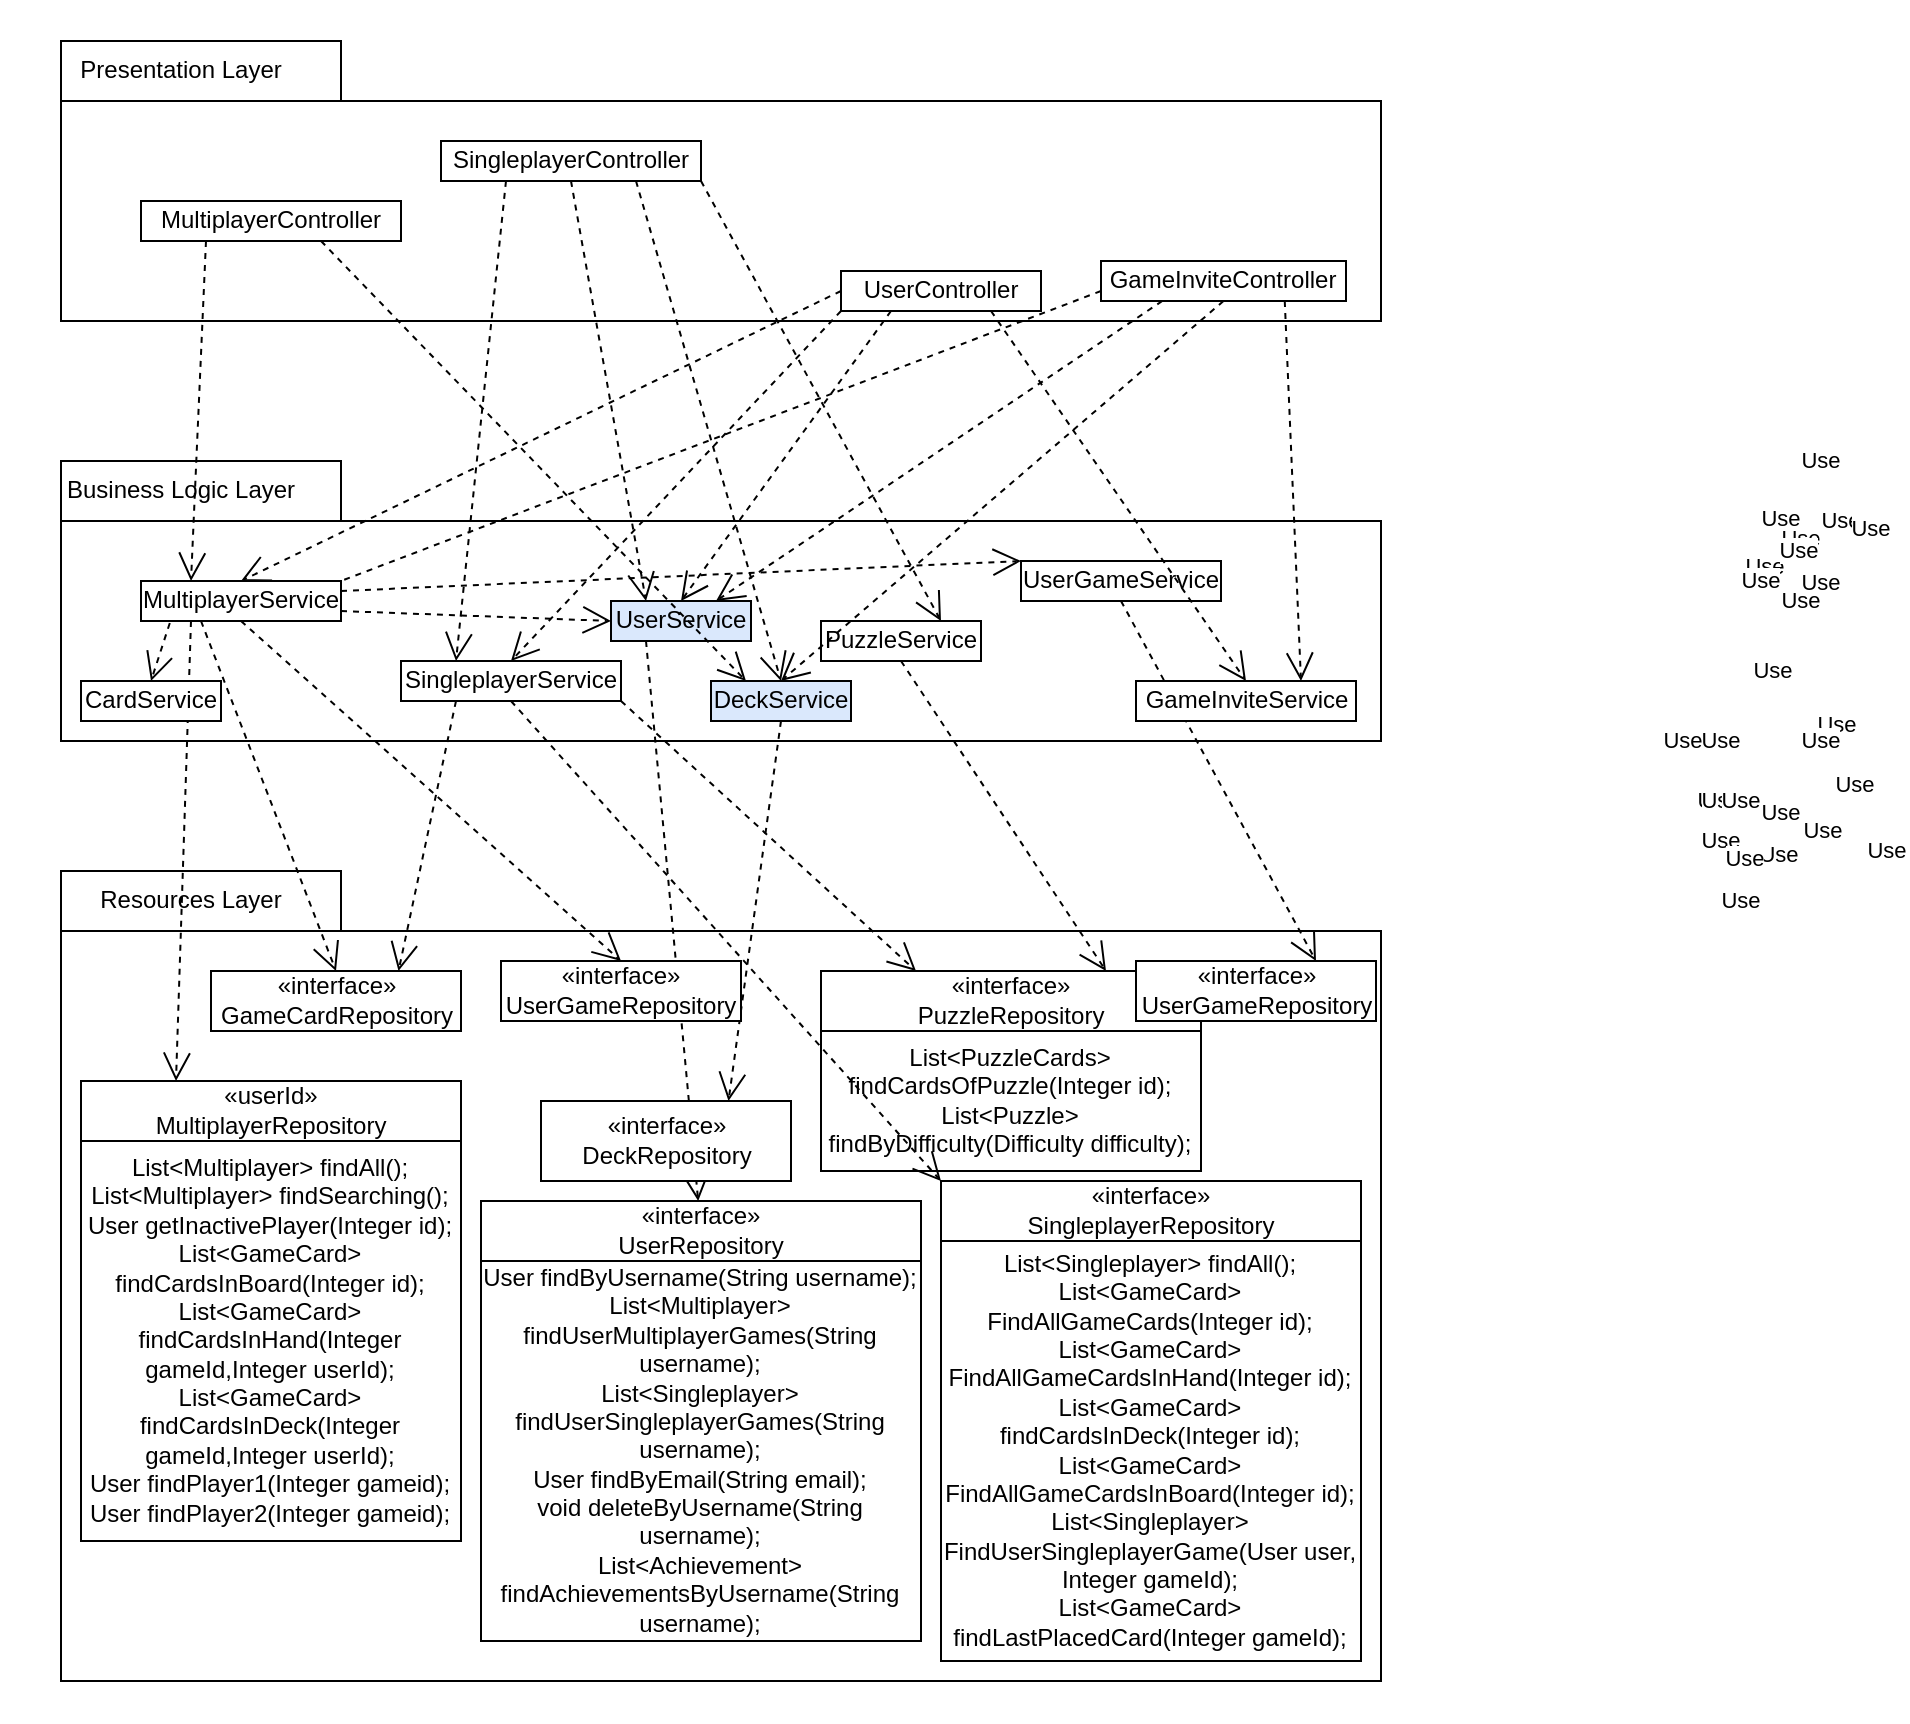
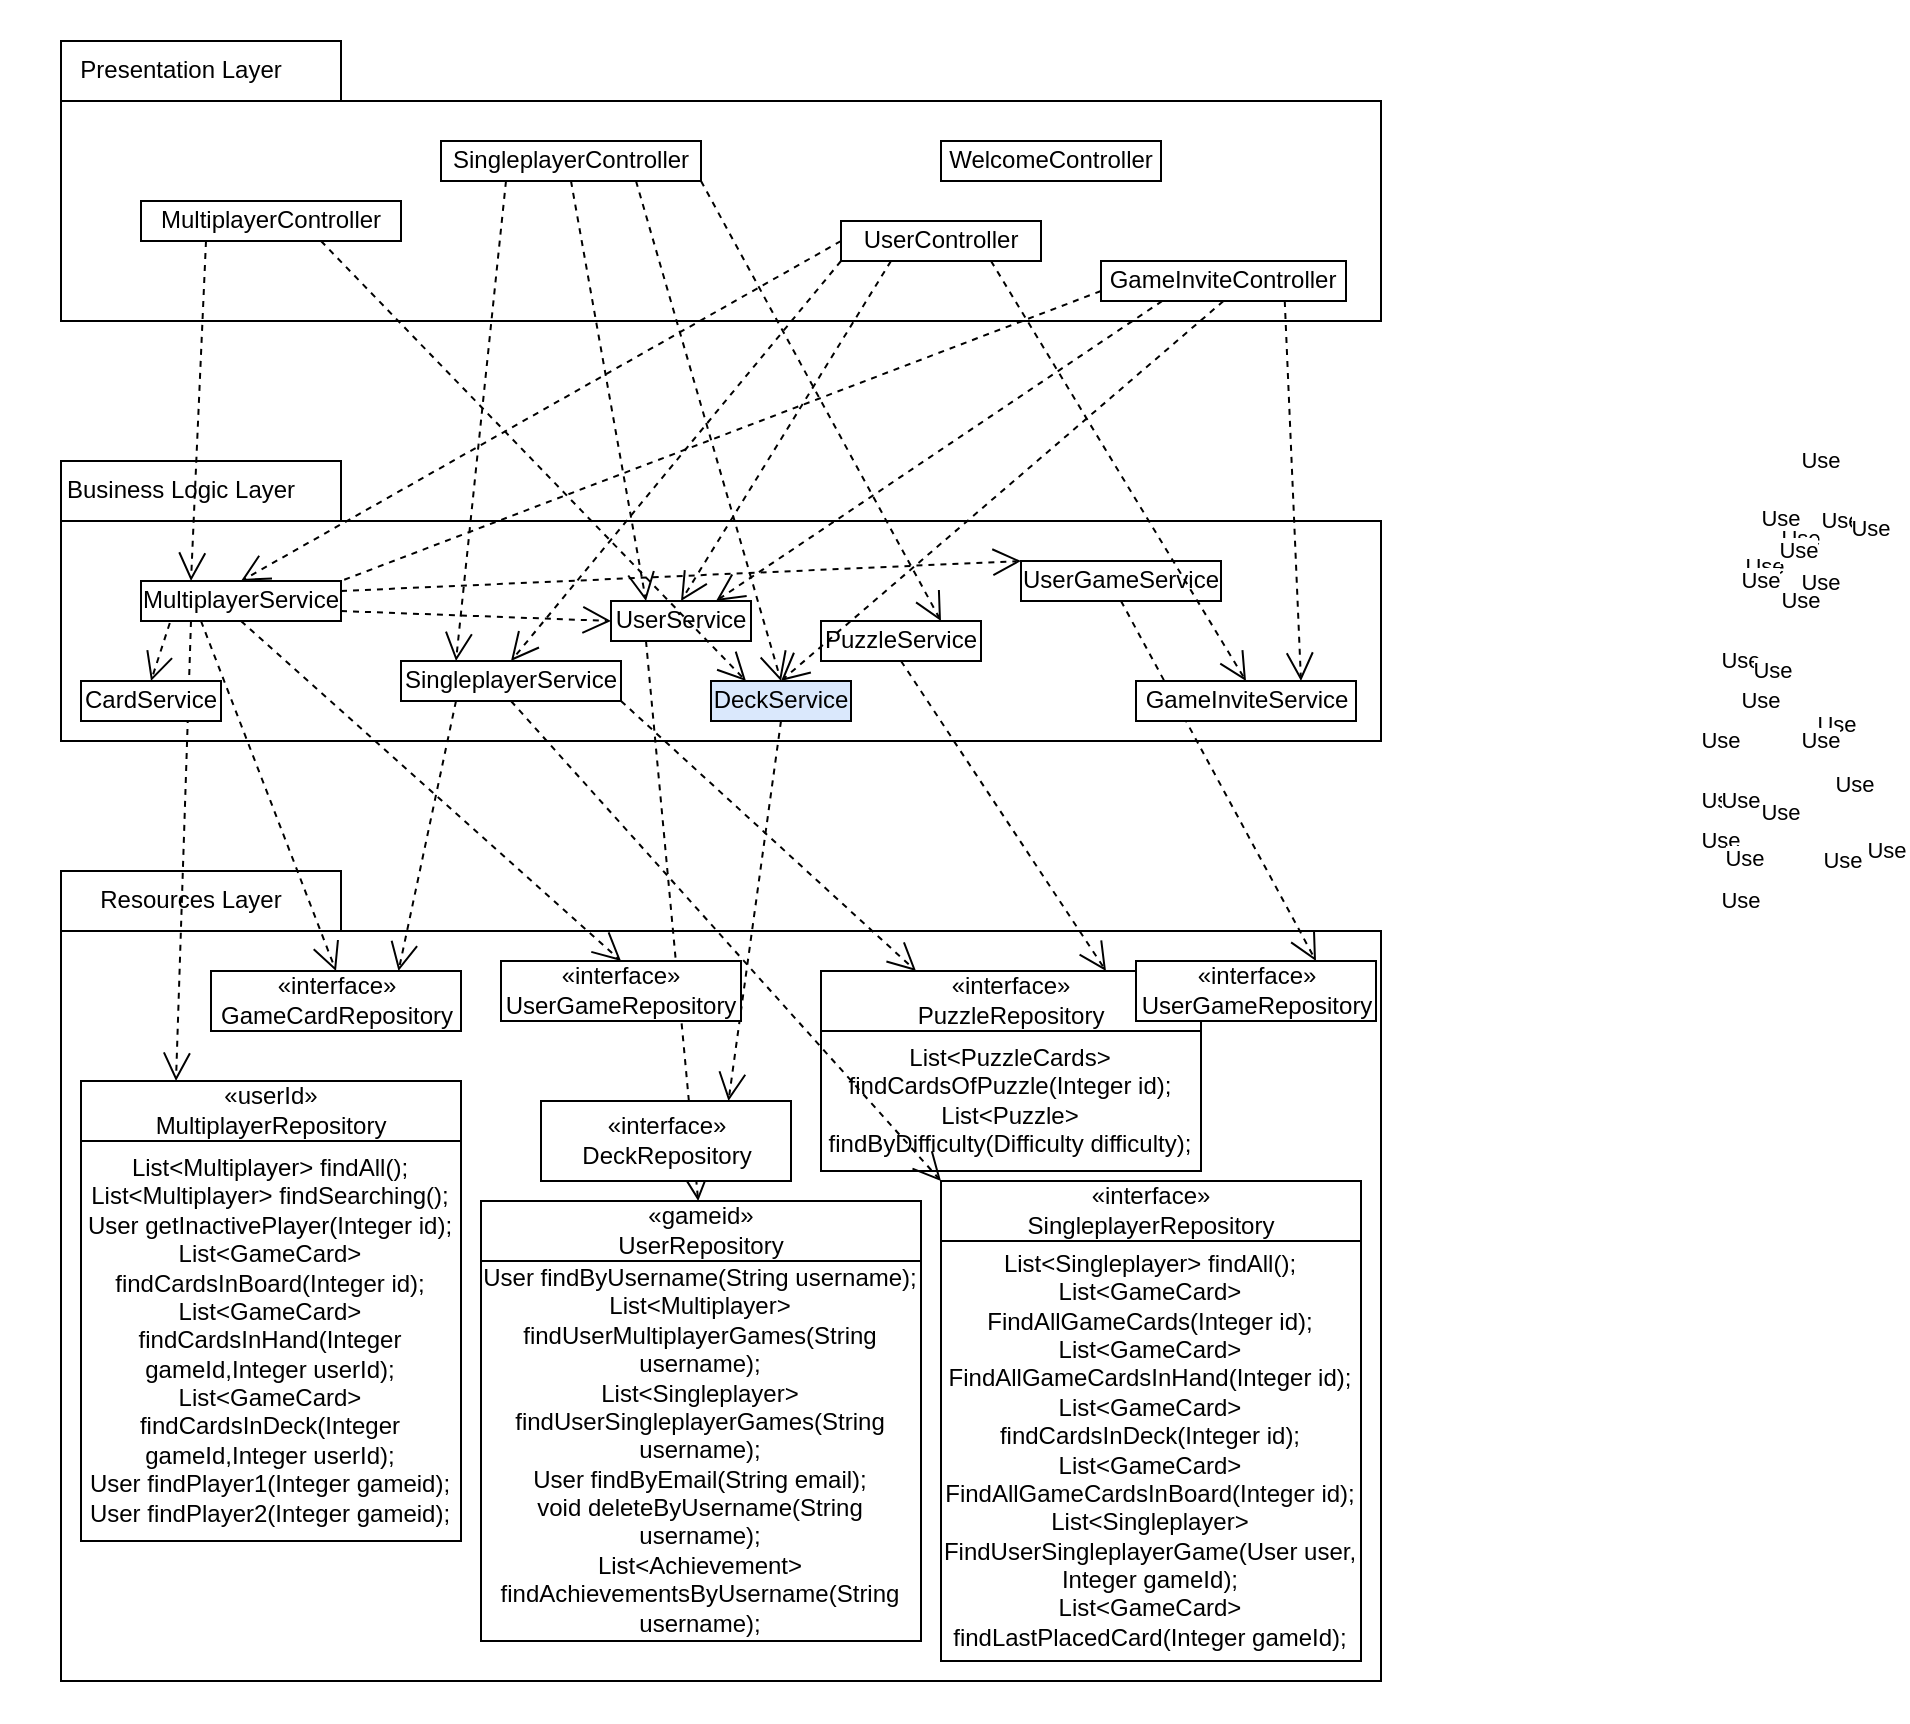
none -> (1051, 161)
(941, 291) -> (941, 241)
(681, 621) -> (681, 621)
(702, 1231) -> (702, 1231)
